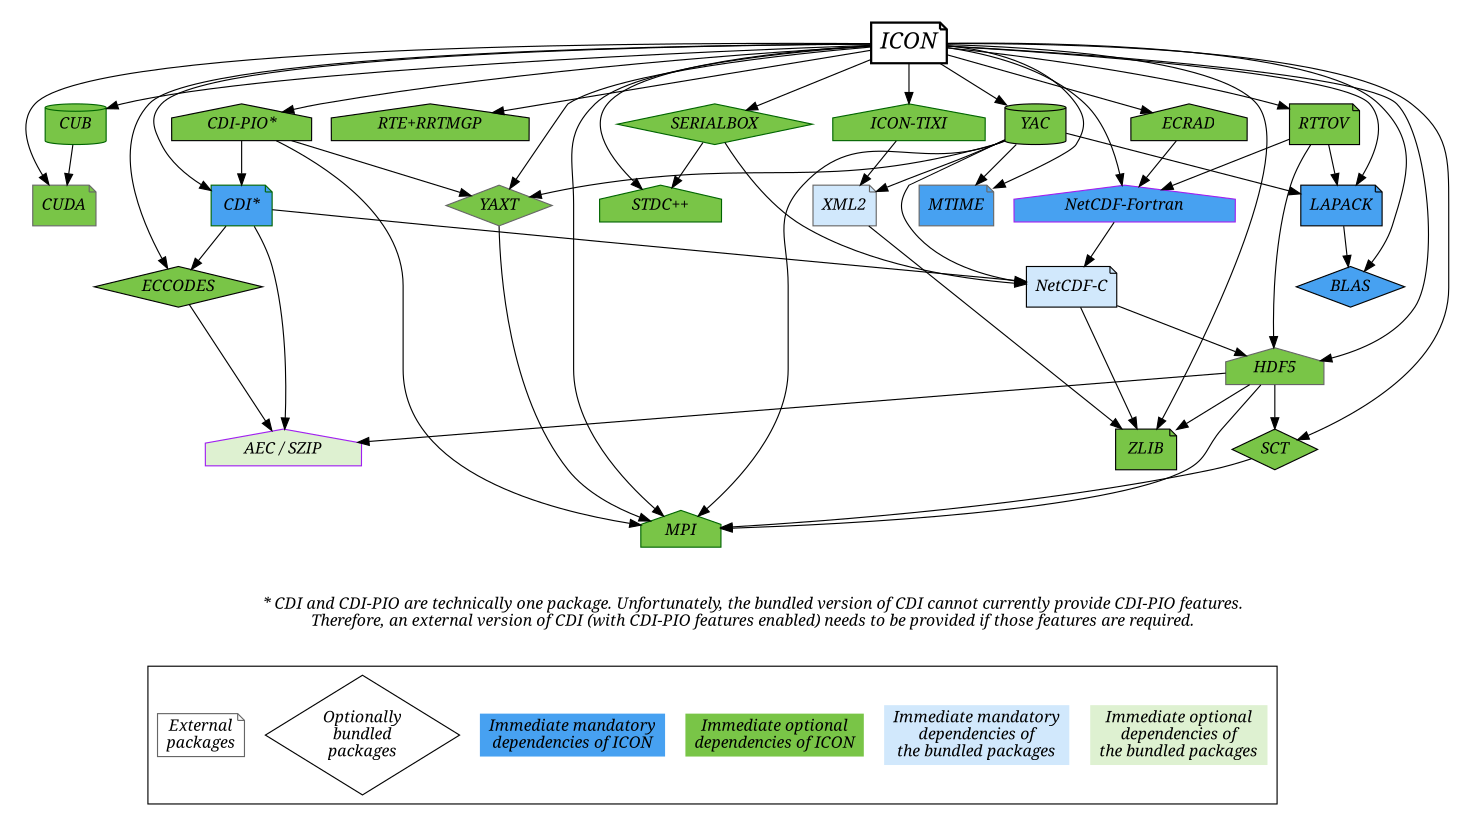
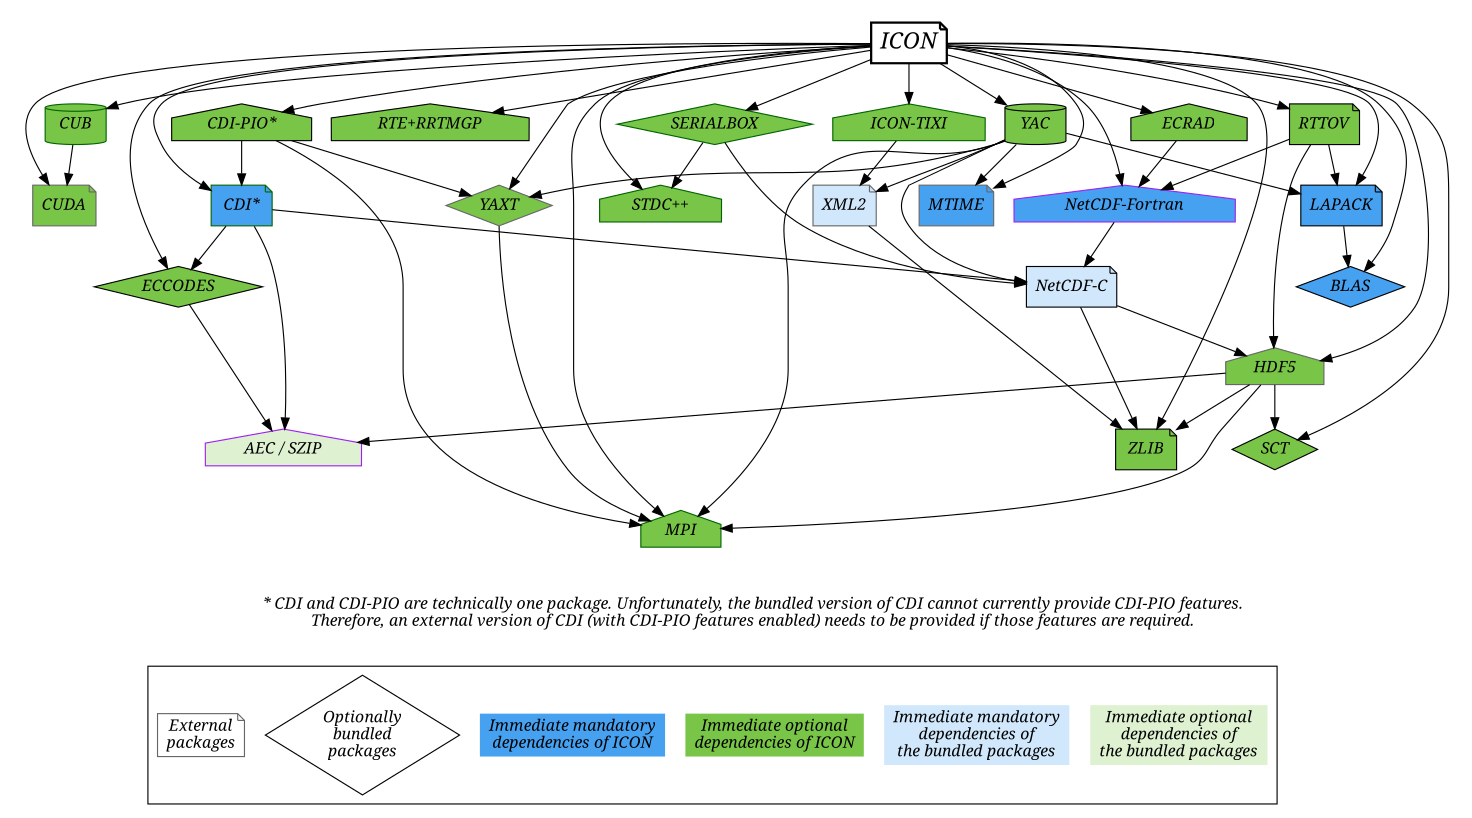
(980, 505) -> none
